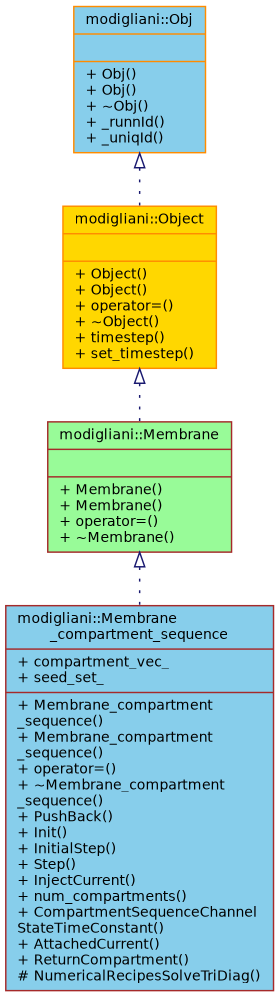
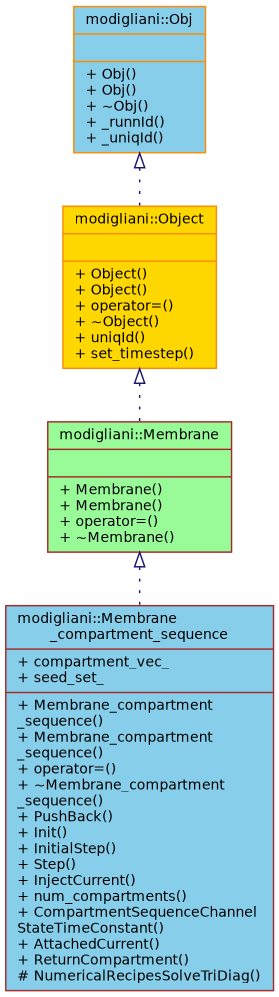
(120, 338) -> (110, 338)
